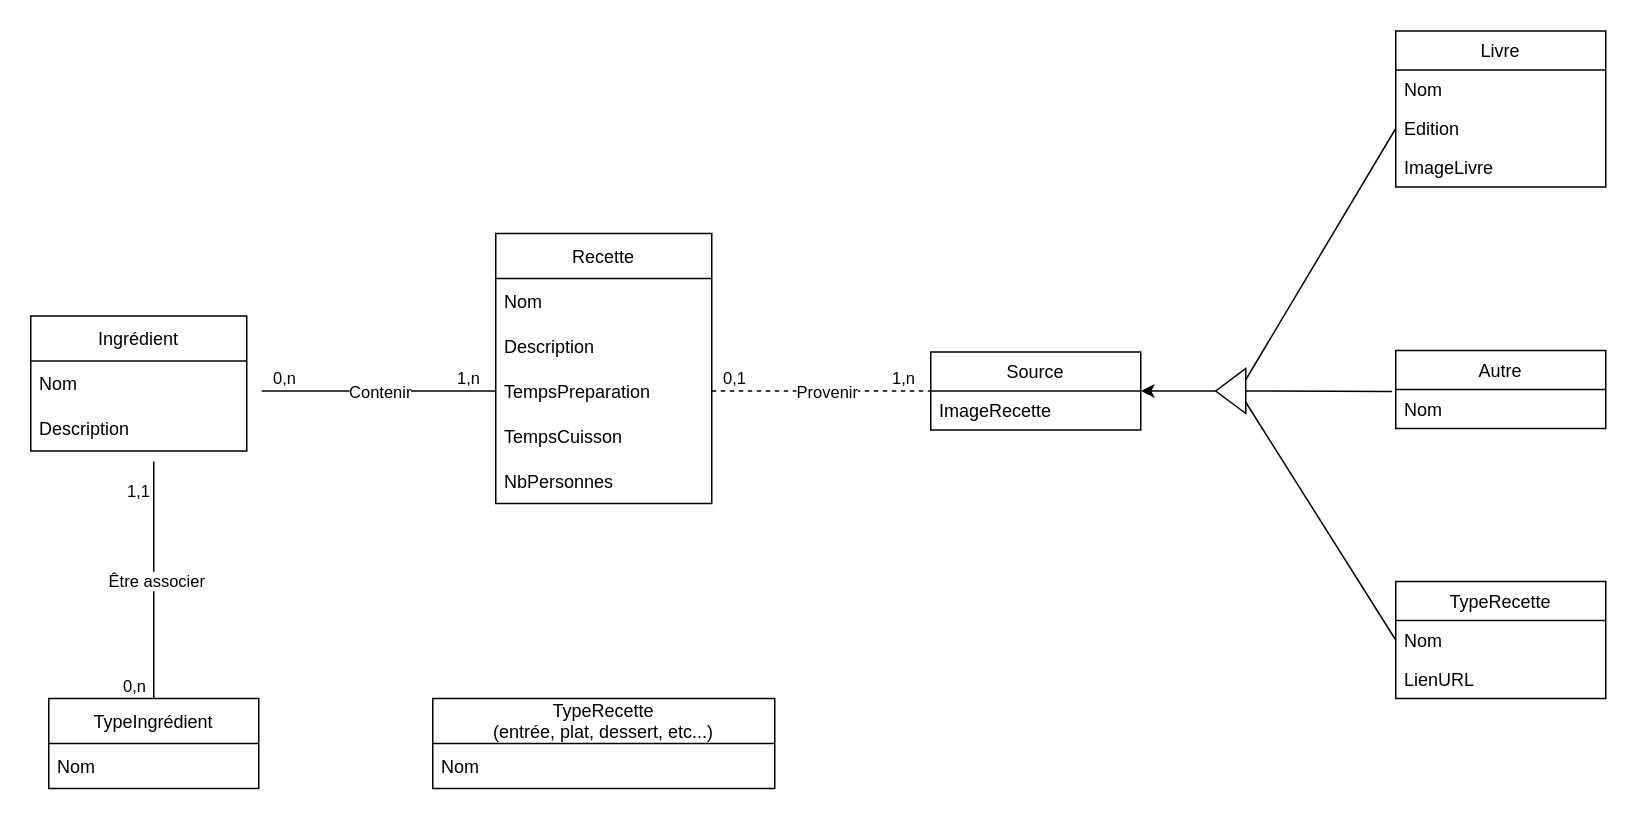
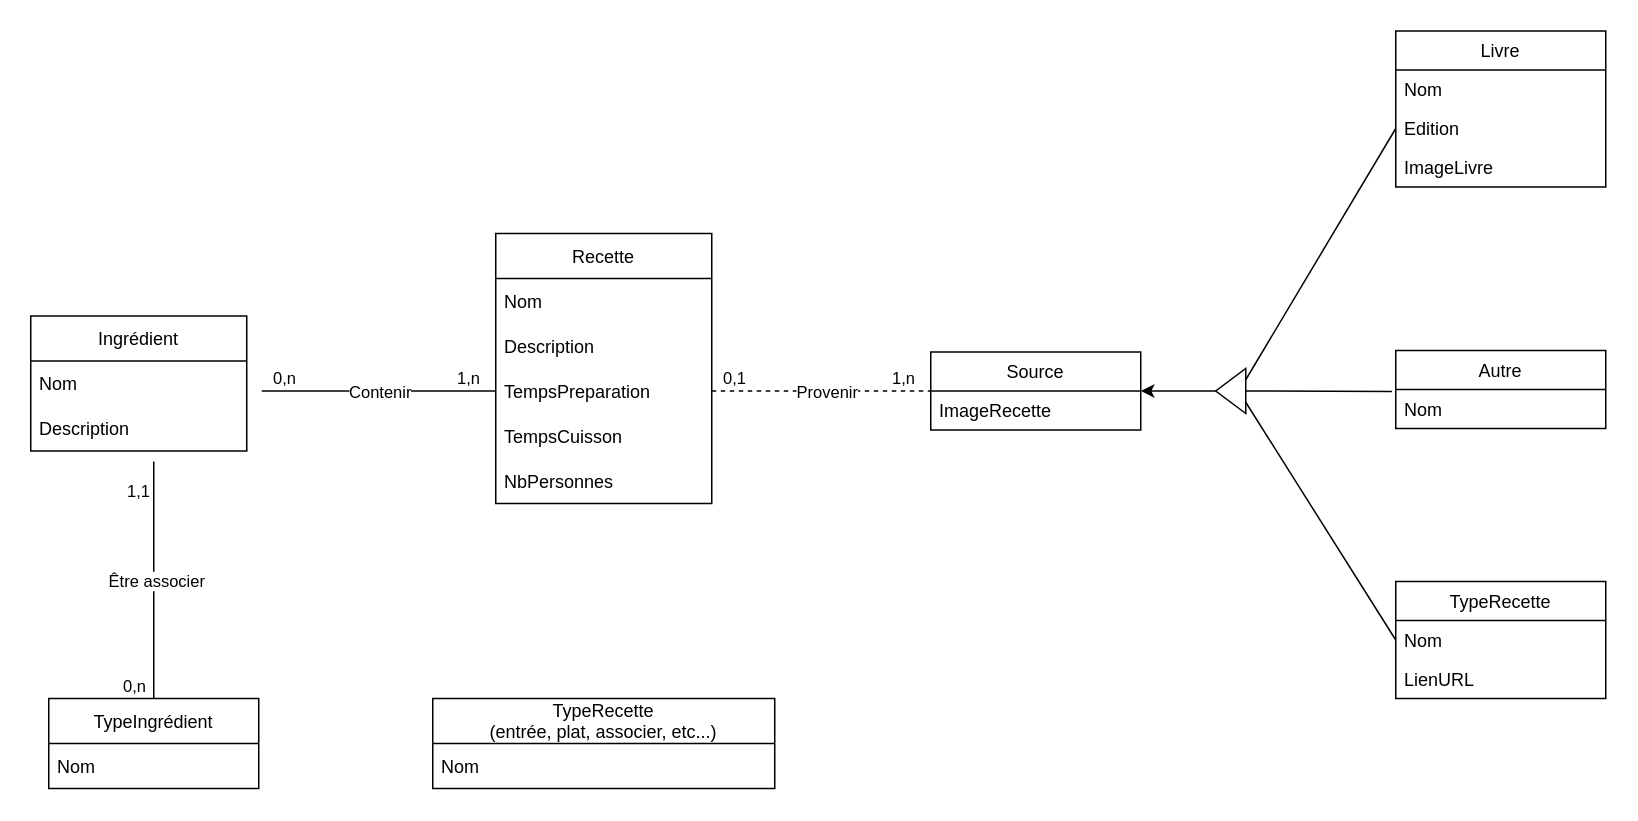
(603, 711) -> (603, 711)
